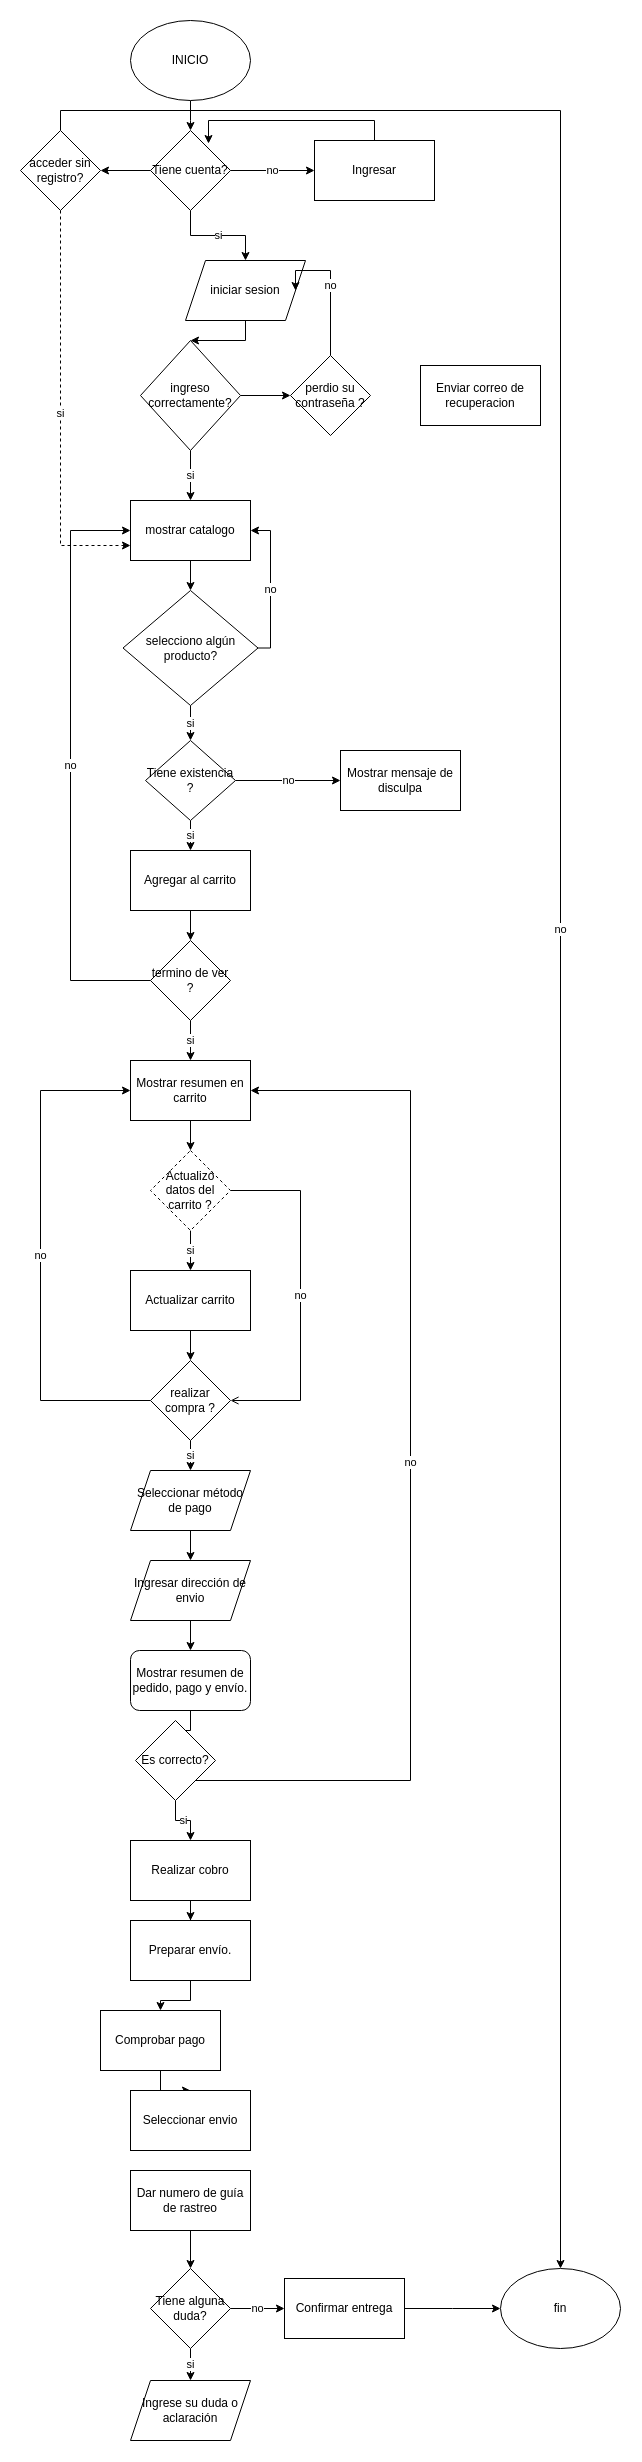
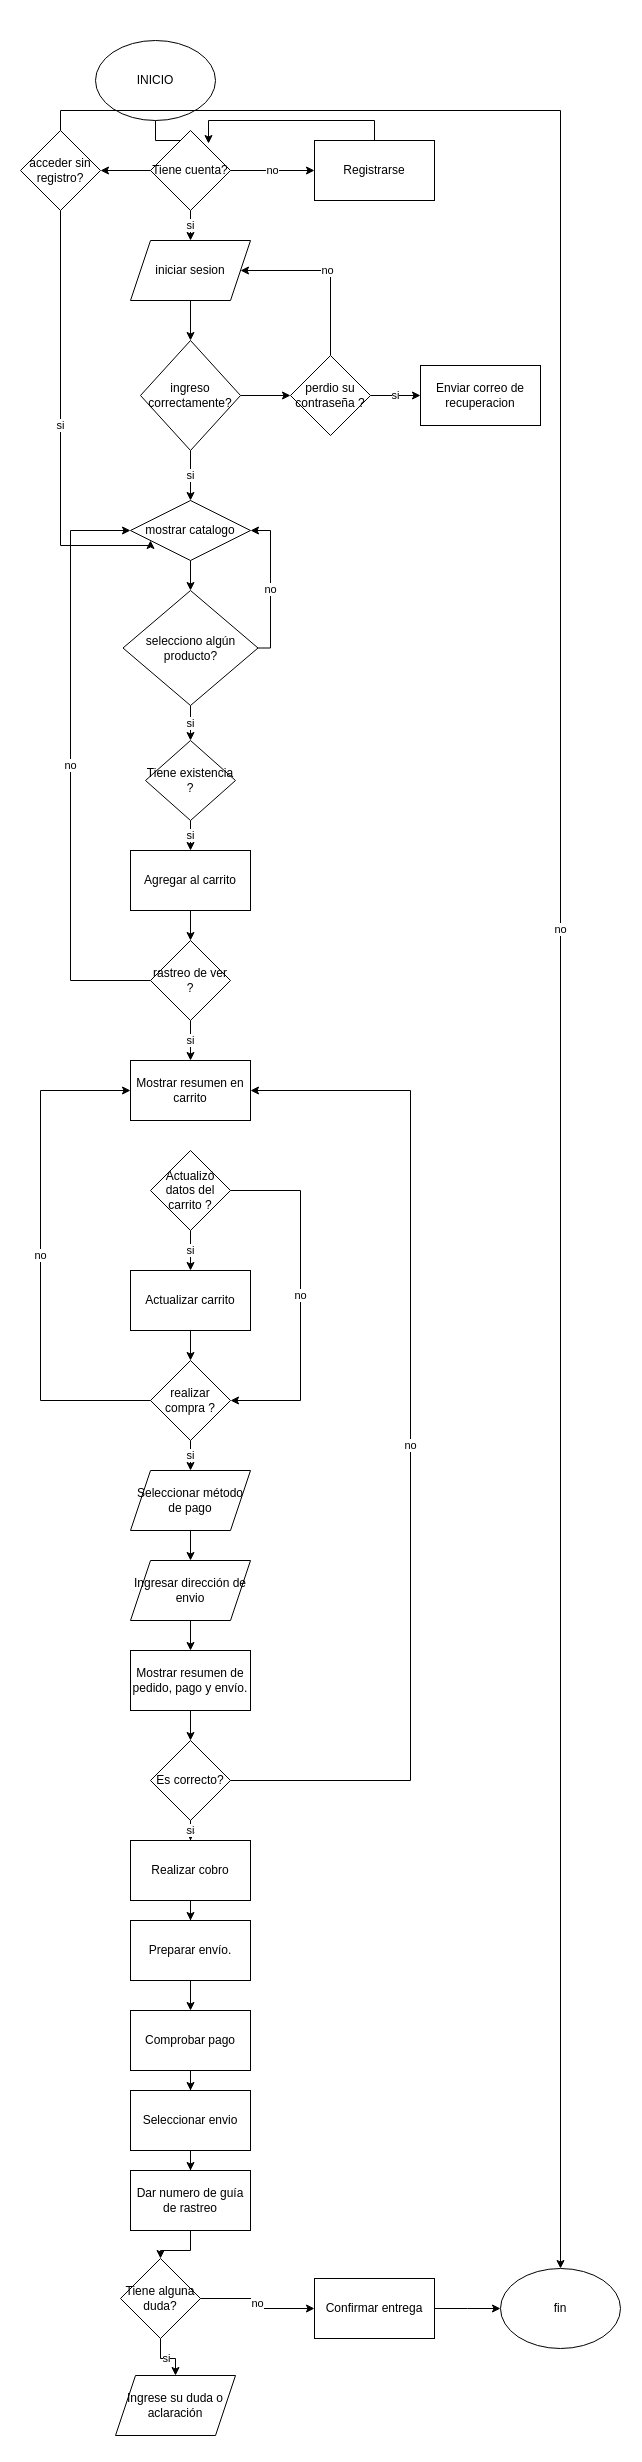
(191, 61) -> (156, 81)
(375, 171) -> (375, 171)
(246, 291) -> (191, 271)
none -> (392, 396)
(61, 410) -> (61, 424)
(191, 531) -> (191, 531)
(285, 781) -> none
(401, 781) -> none
(191, 981) -> (191, 981)
(191, 1140) -> none
(191, 1191) -> (191, 1191)
(236, 1401) -> (238, 1401)
(191, 1681) -> (191, 1681)
(176, 1761) -> (191, 1781)
(161, 2041) -> (191, 2041)
none -> (191, 2165)
(191, 2309) -> (161, 2299)
(345, 2309) -> (375, 2309)
(191, 2411) -> (176, 2406)
